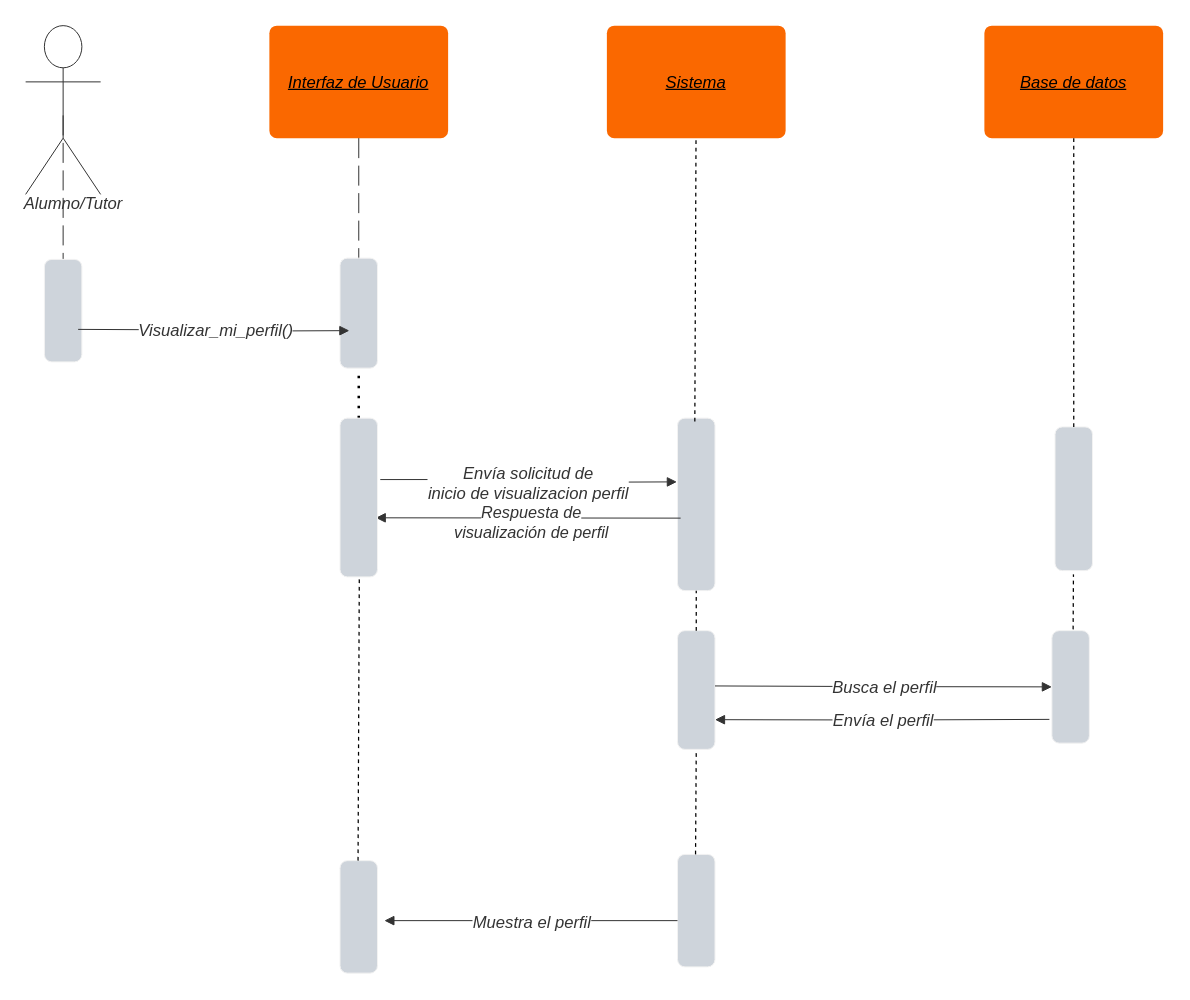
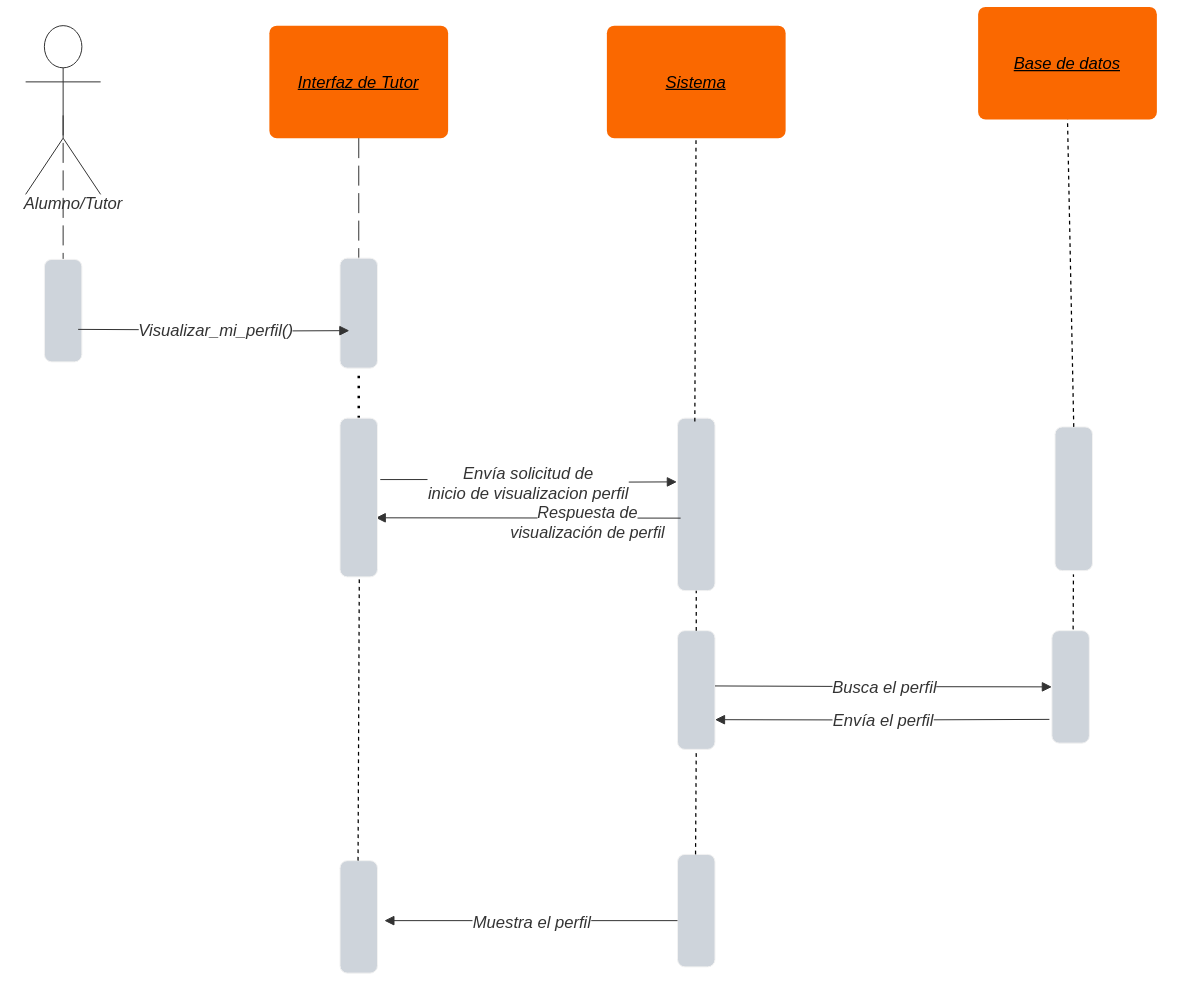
(359, 82) -> (359, 82)
(1074, 82) -> (1068, 63)
(531, 518) -> (587, 518)
